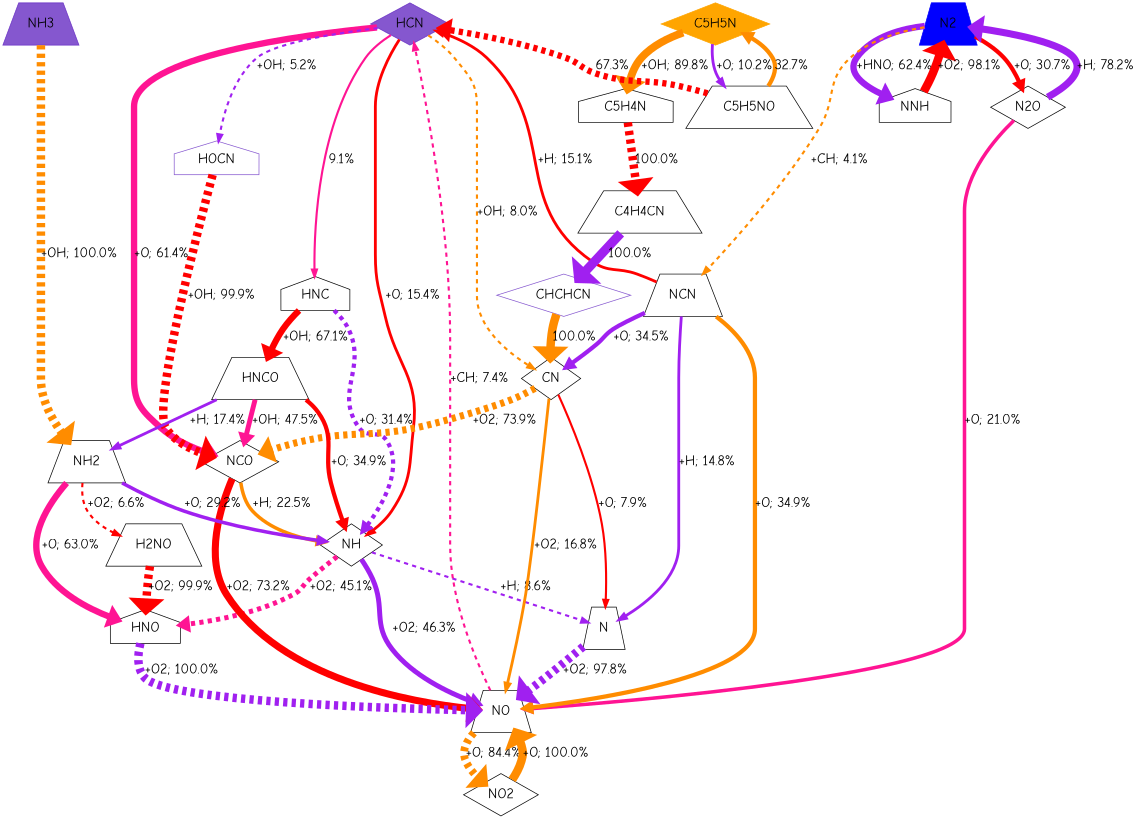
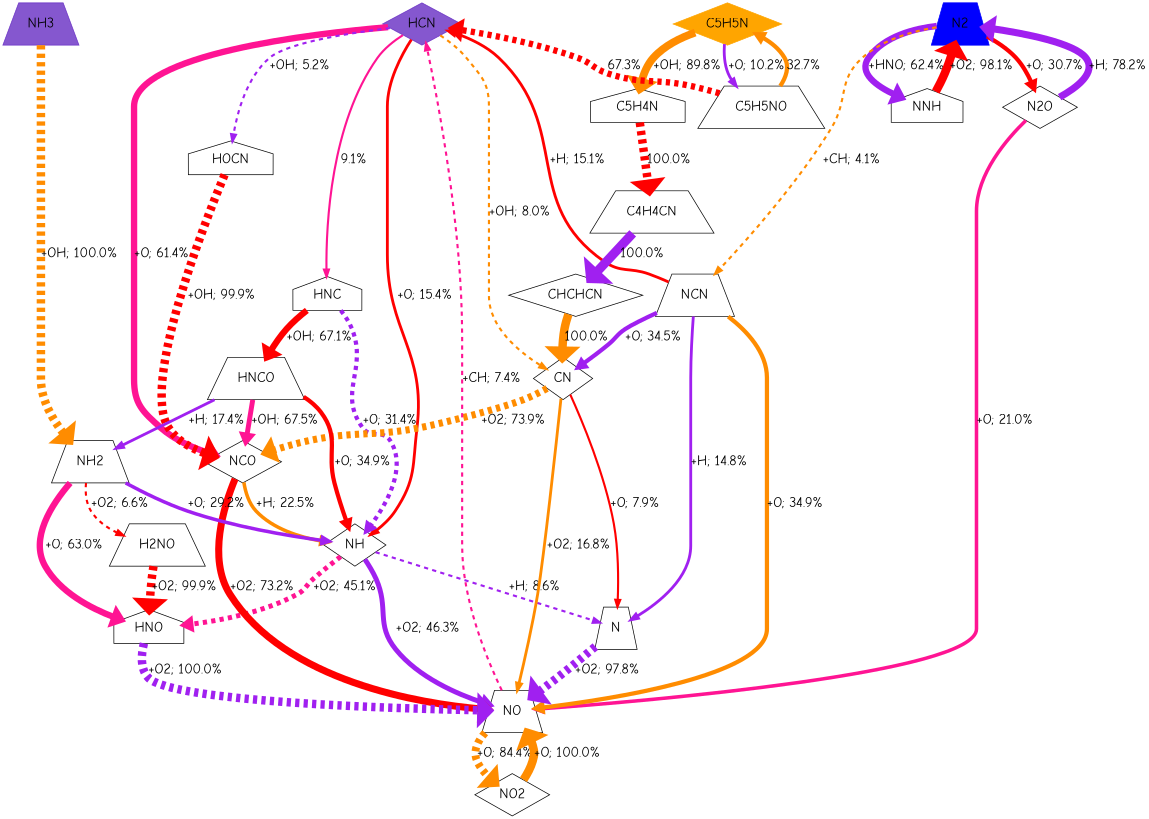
(217, 160) -> (231, 160)
(564, 295) -> (576, 295)
(285, 420) -> (285, 420)
